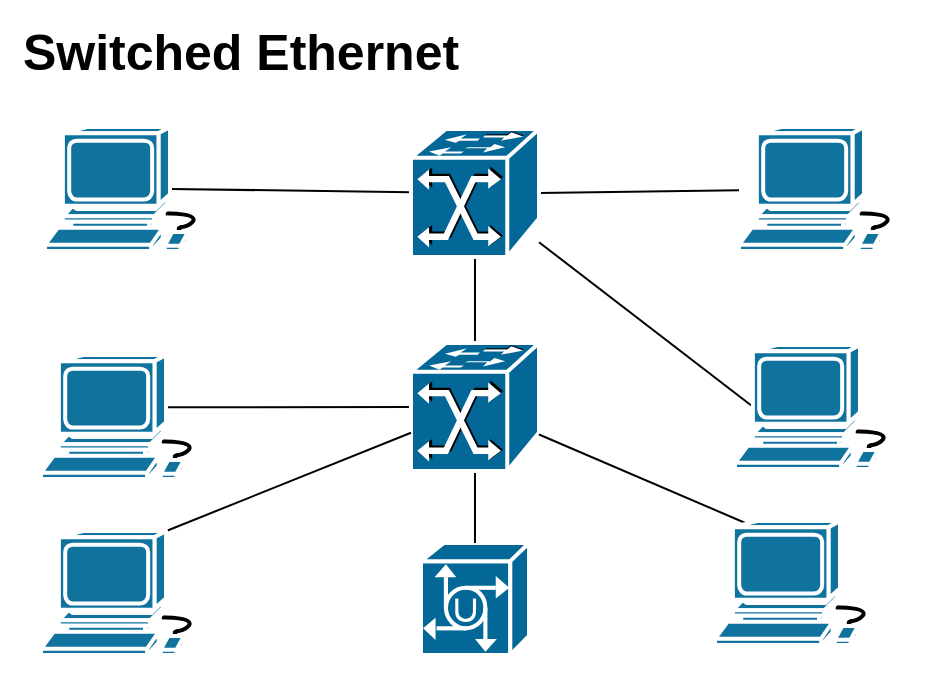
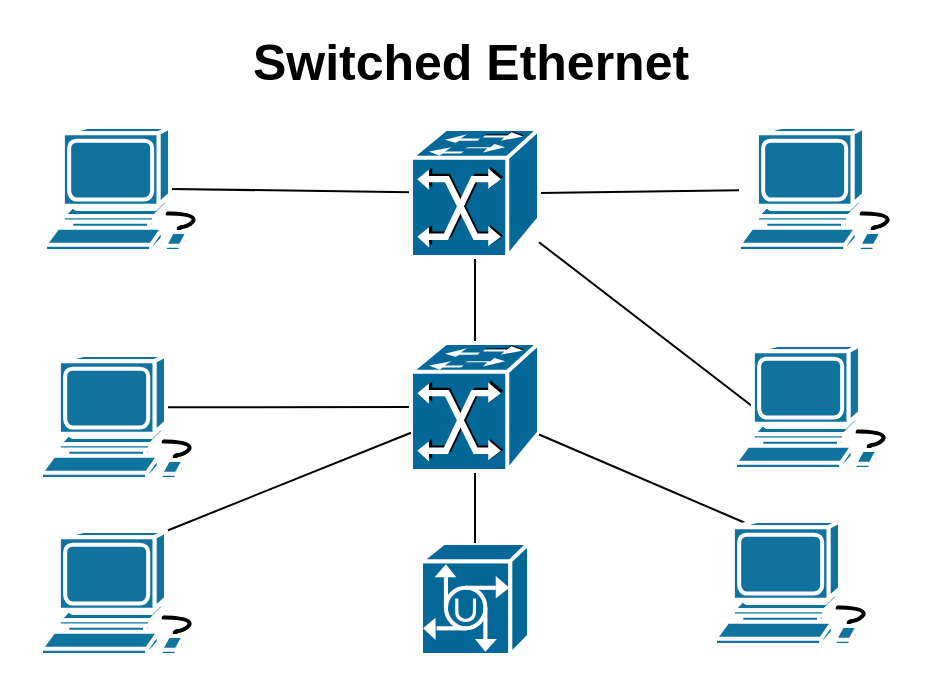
(241, 50) -> (471, 60)
